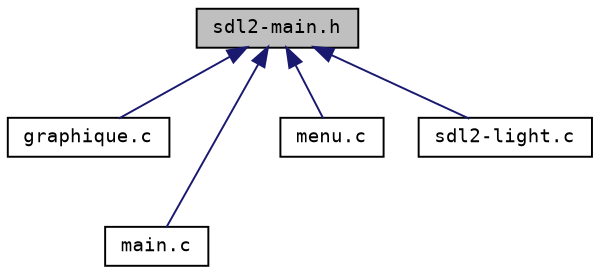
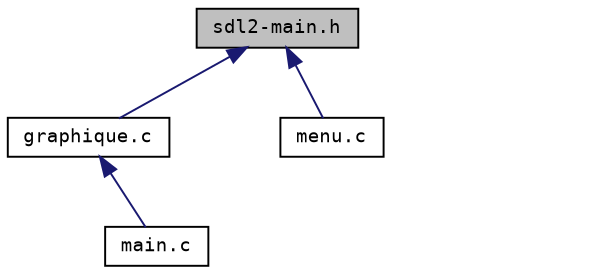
(505, 137) -> none
(212, 146) -> (128, 200)
